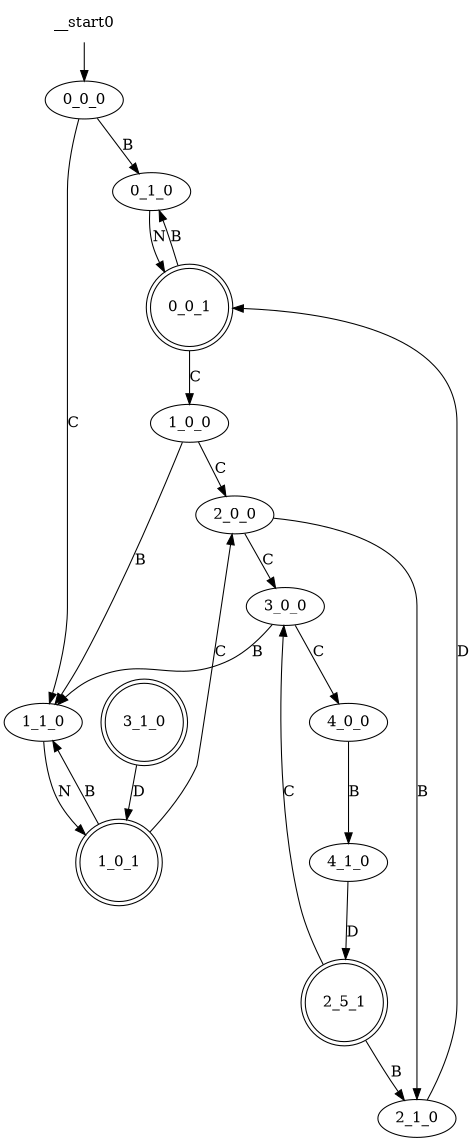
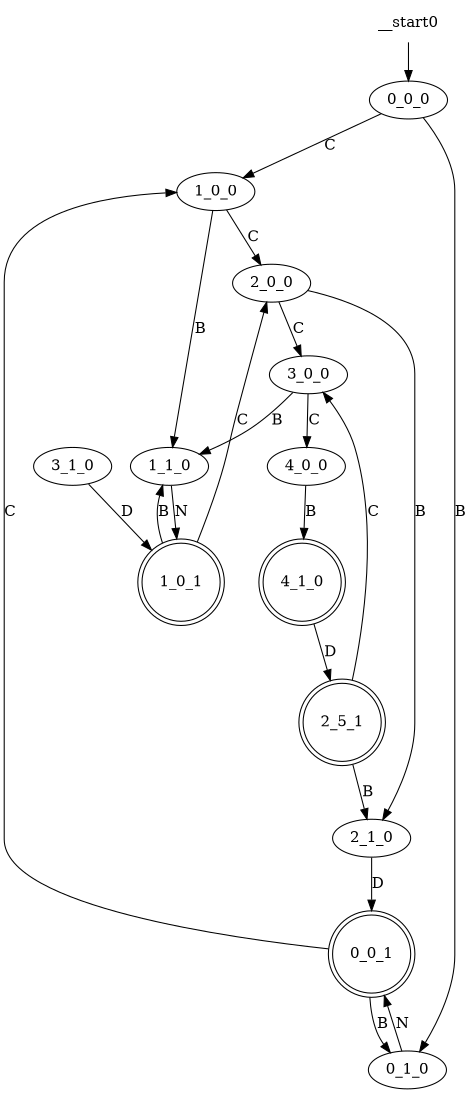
(67, 406) -> (317, 144)
(144, 722) -> (73, 466)
(349, 862) -> (302, 582)
